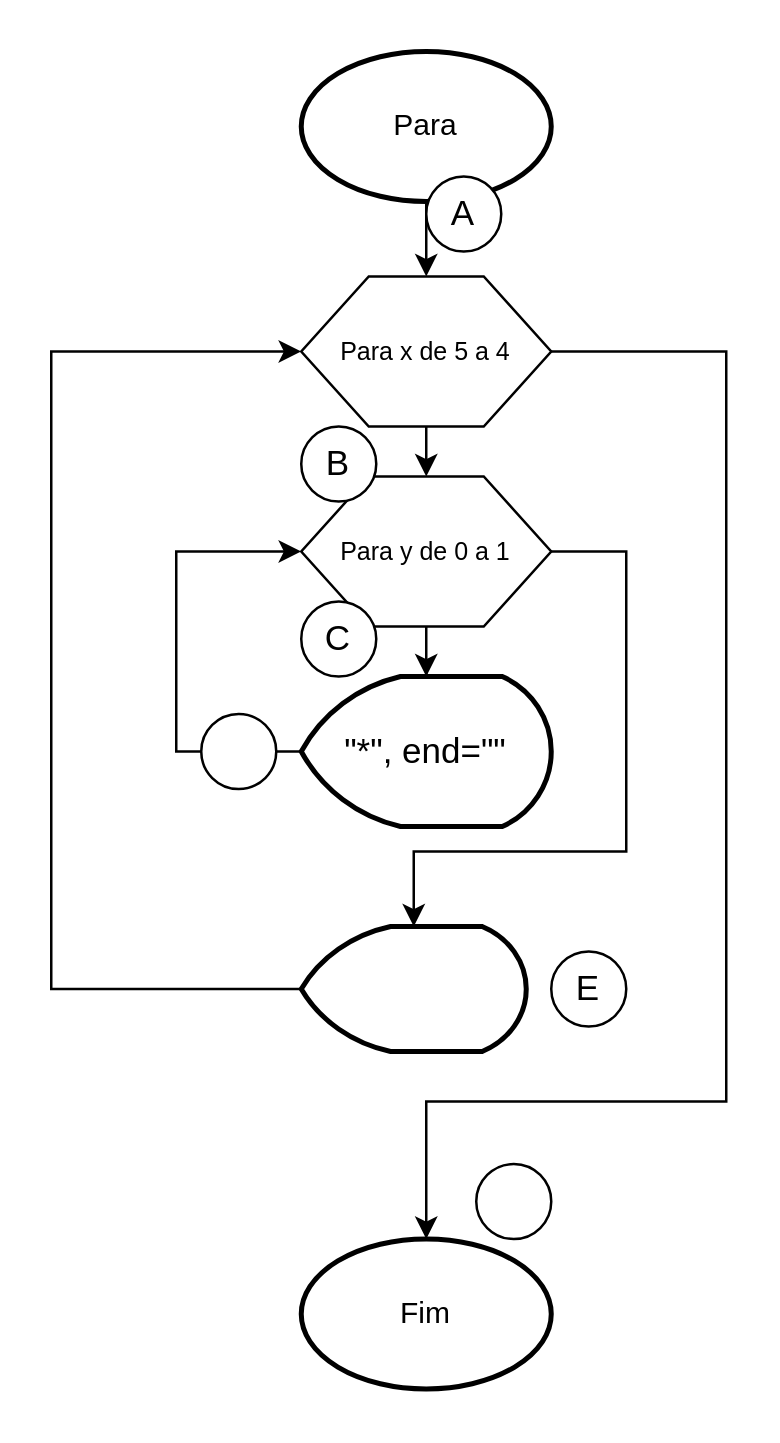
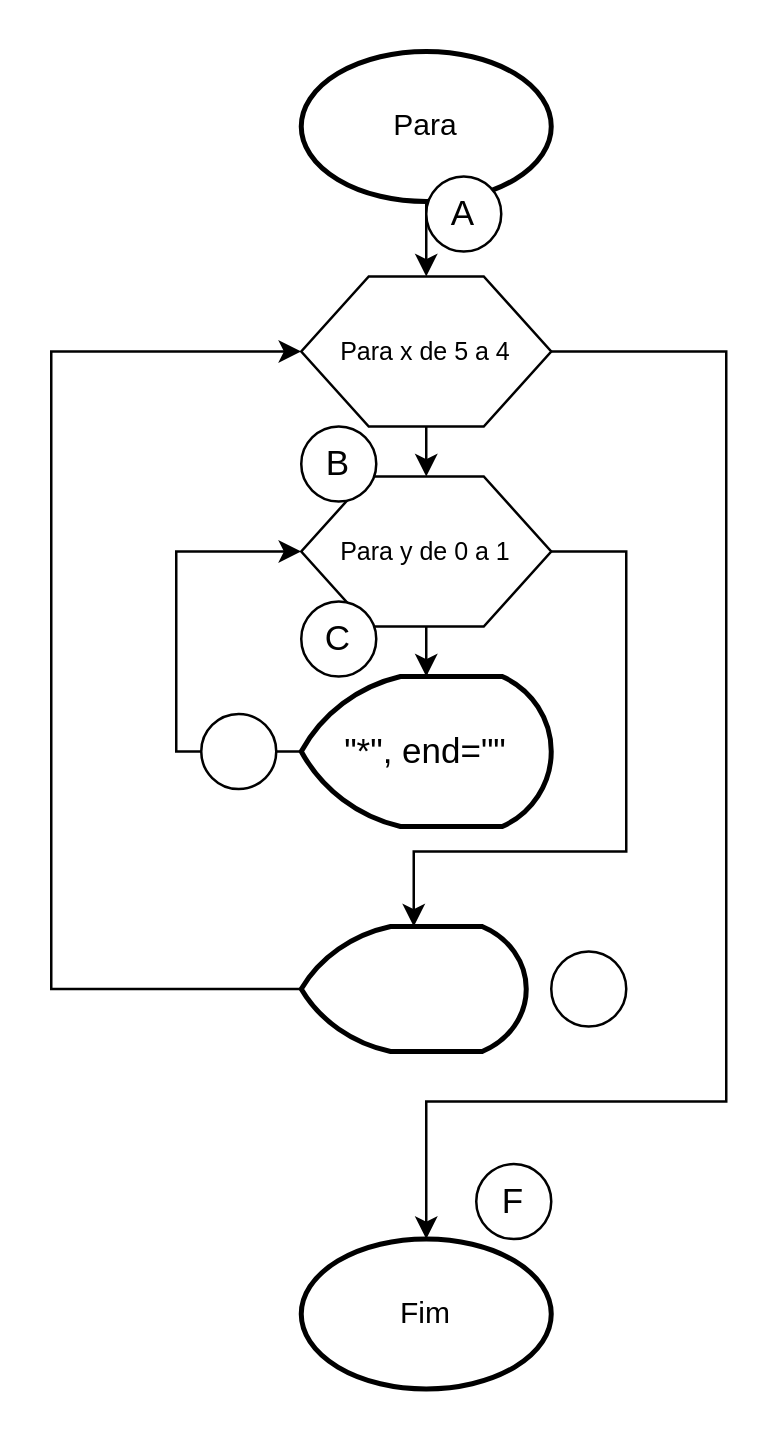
(589, 989) -> none
none -> (514, 1201)
